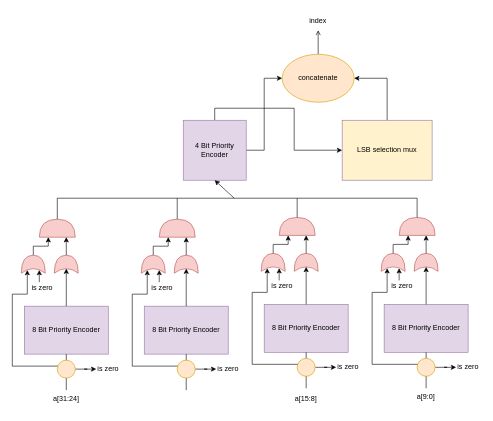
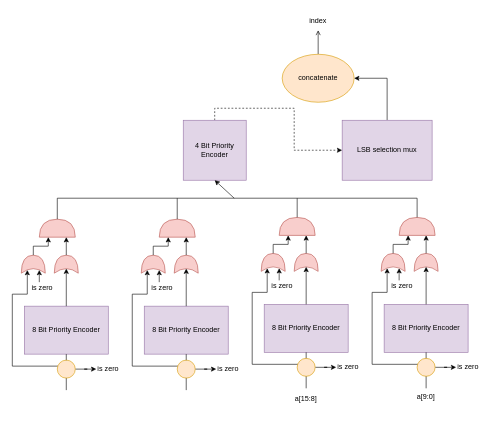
(264, 78) -> none
(292, 108) -> (292, 108)
(387, 150) -> (387, 150)
(66, 399) -> none
